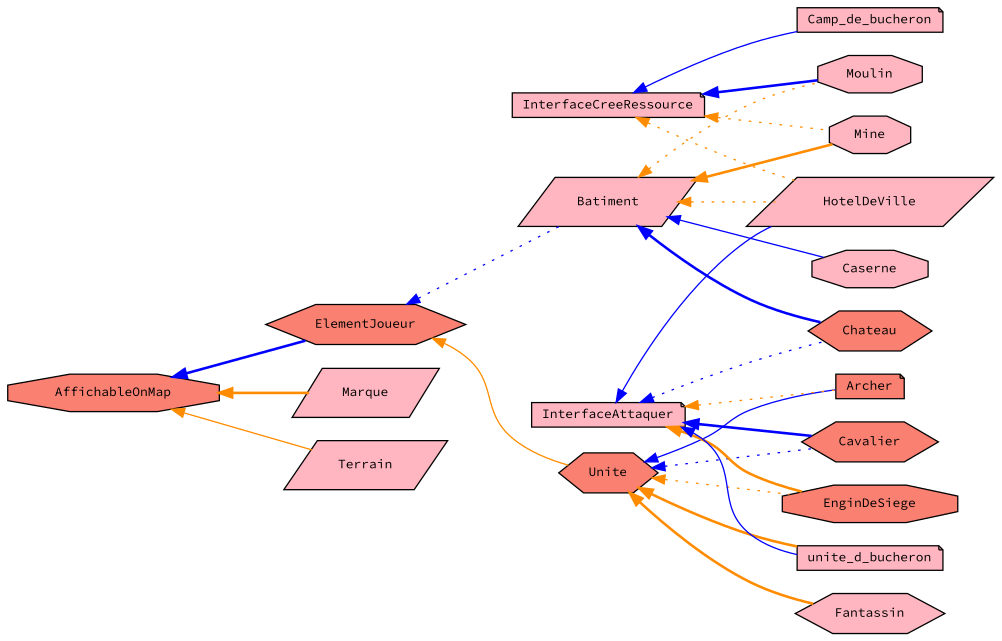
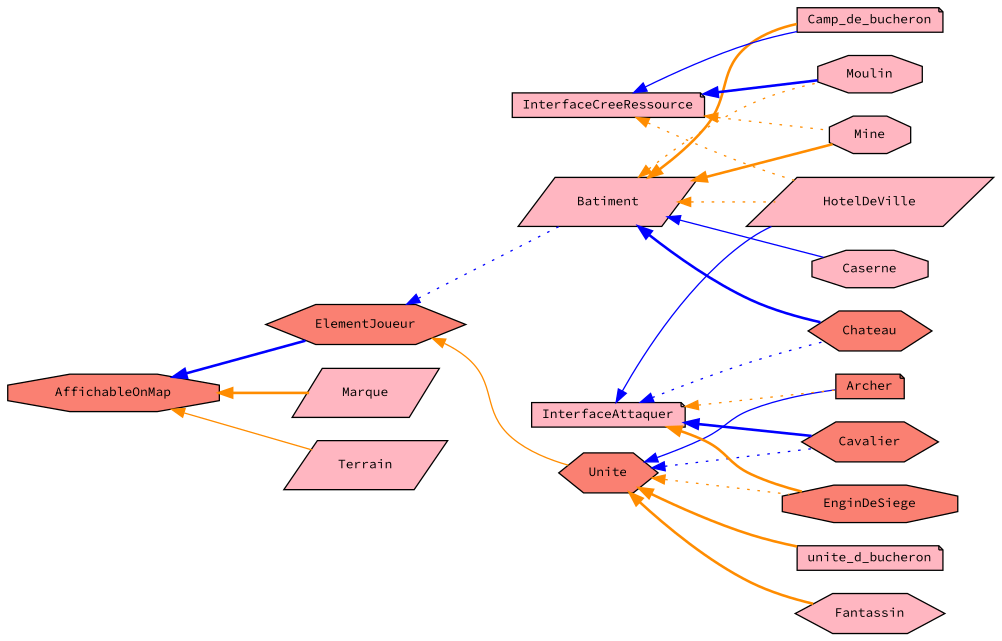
none -> (726, 79)
(731, 506) -> none
